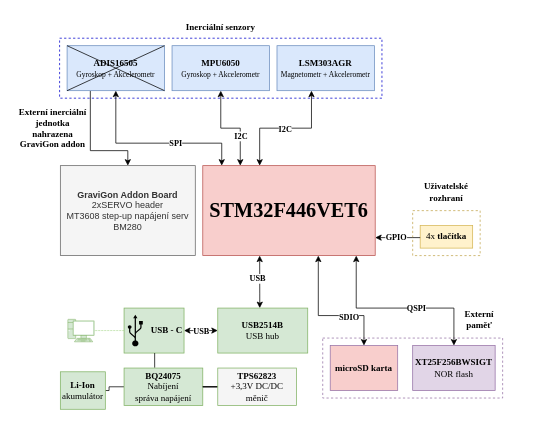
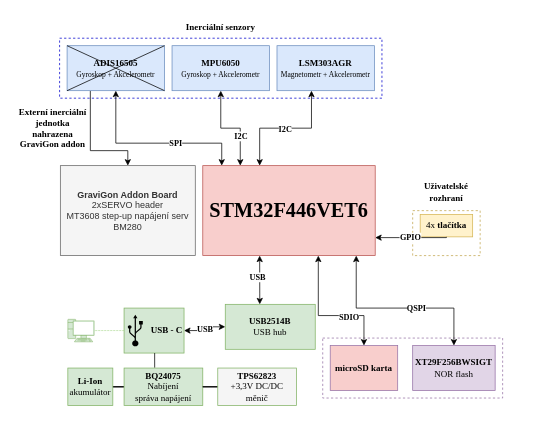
(447, 237) -> (447, 225)
(480, 319) -> none
(263, 330) -> (270, 327)
(454, 368) -> (454, 368)
(83, 390) -> (90, 387)
